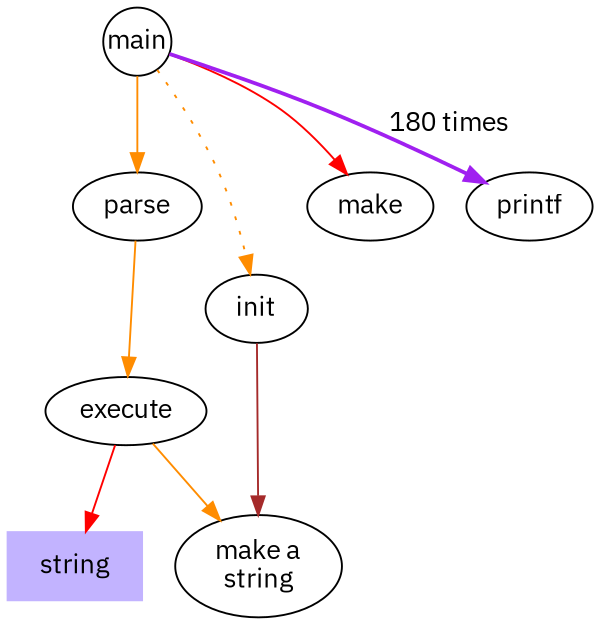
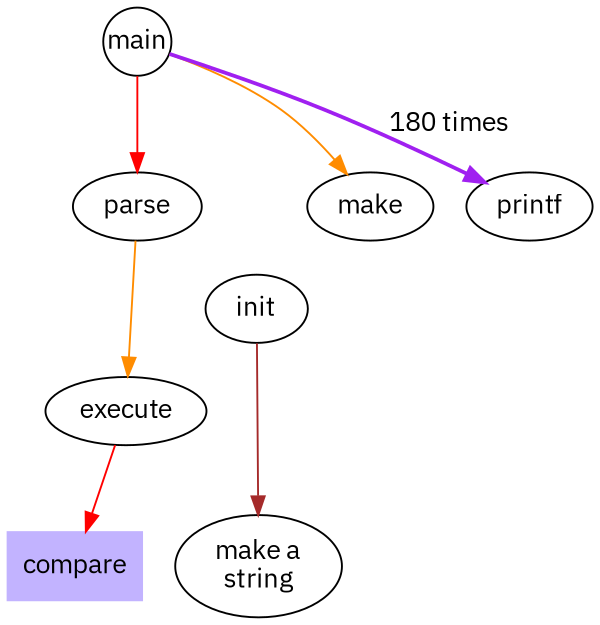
(268, 101) -> (268, 101)
(137, 115) -> (137, 115)
(212, 158) -> none
(180, 475) -> none
(75, 566) -> (75, 566)
